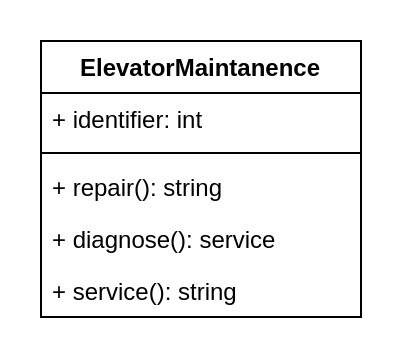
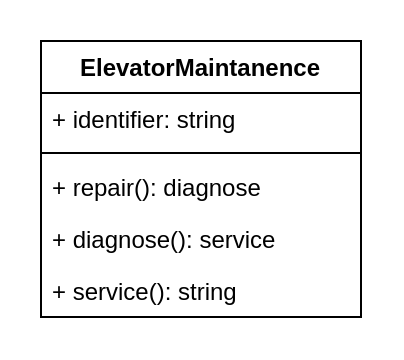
(144, 120) -> (165, 120)
(157, 188) -> (171, 188)
